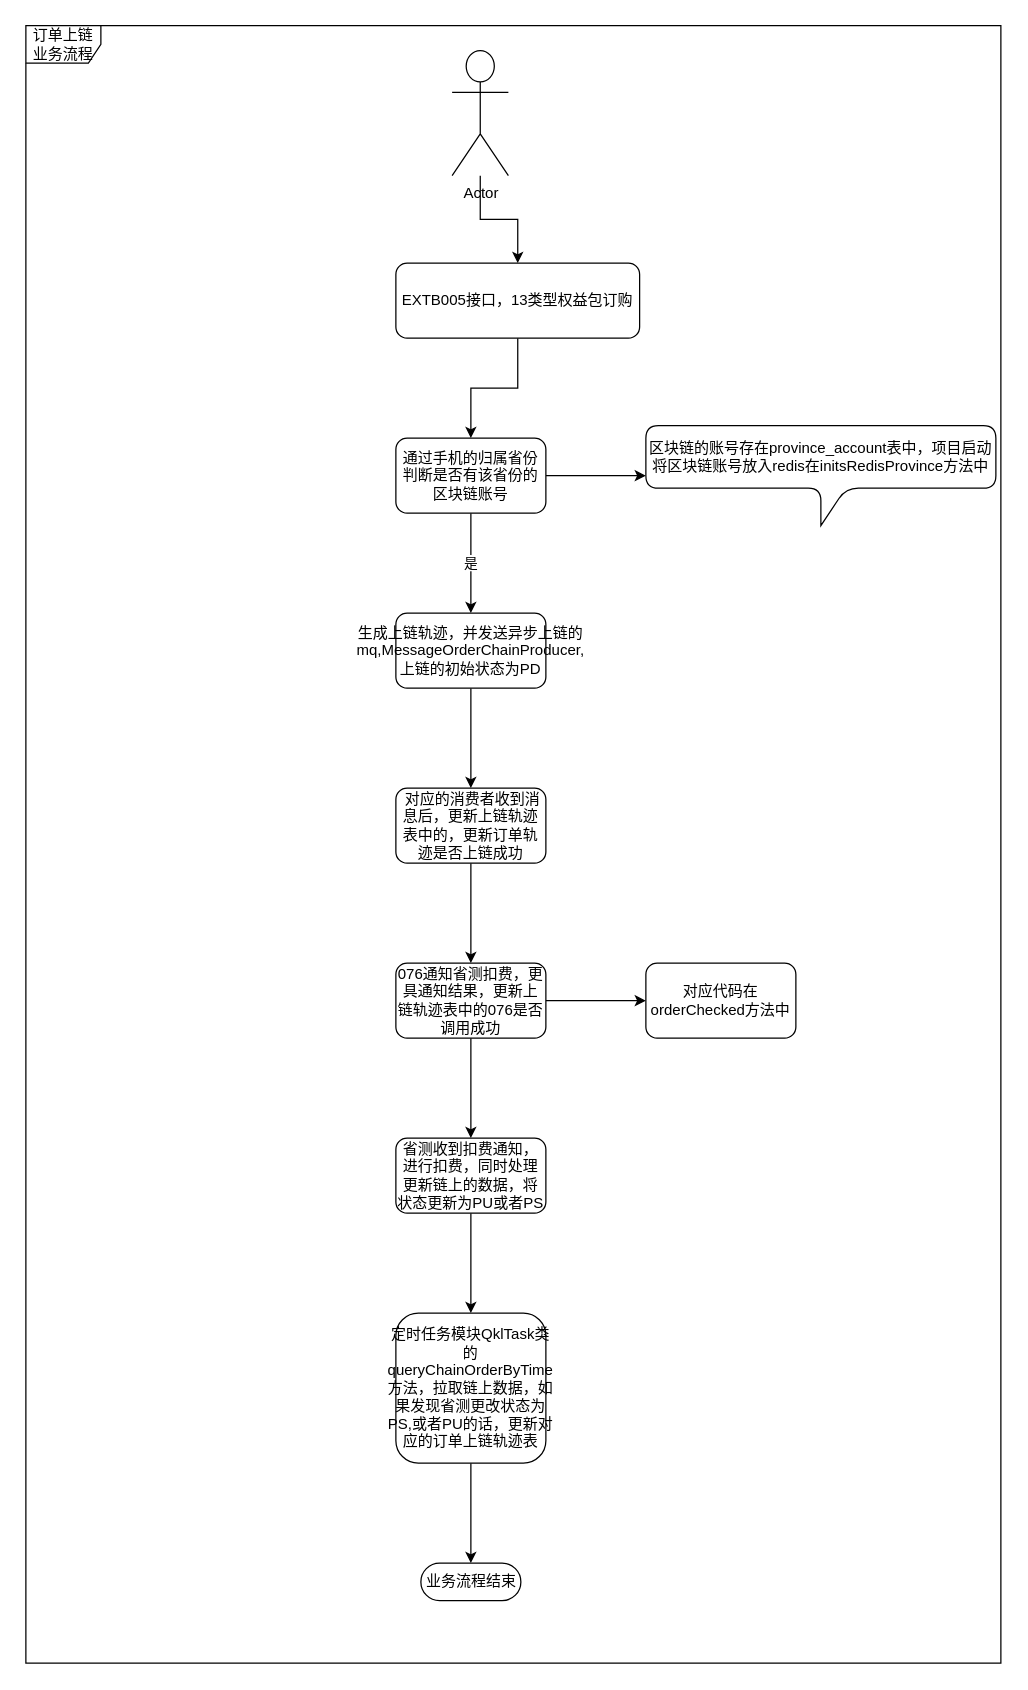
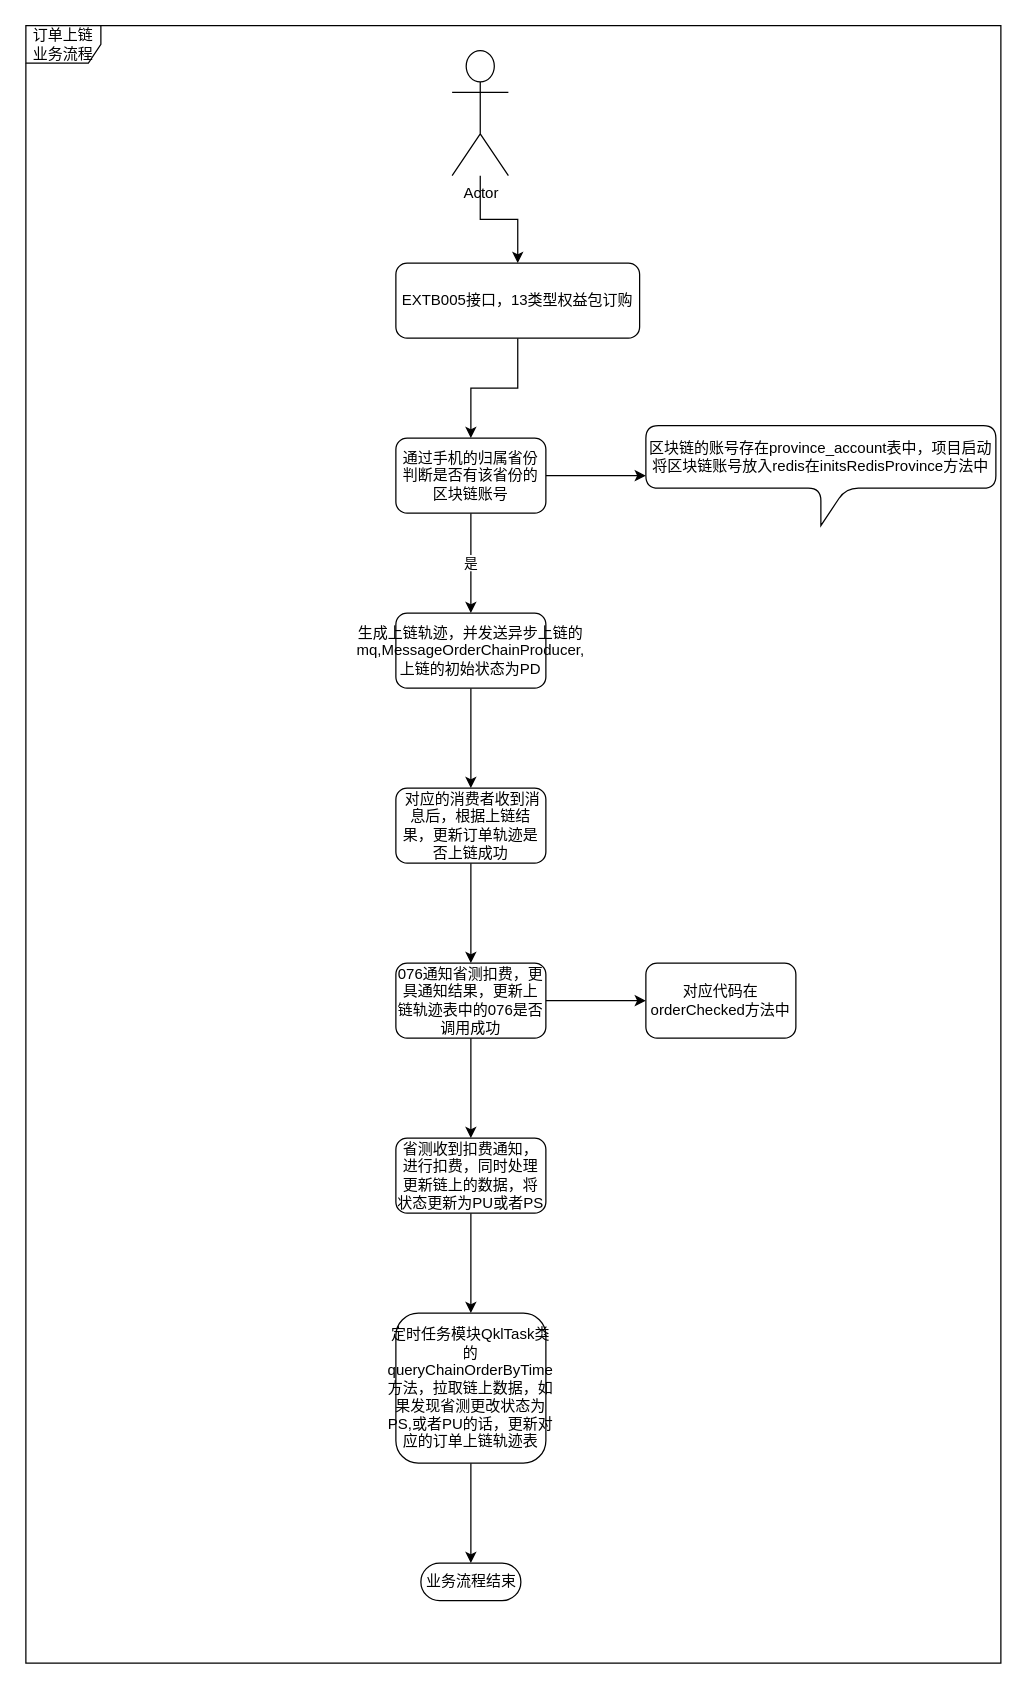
(471, 826) -> (471, 826)
